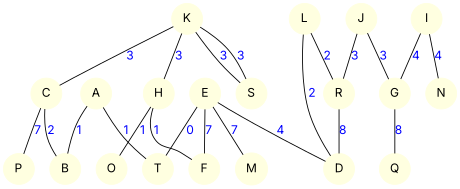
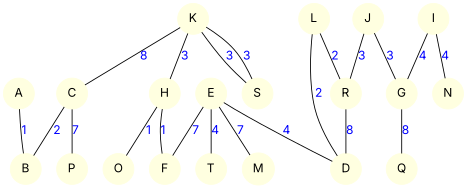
(130, 56) -> (144, 56)
(191, 131) -> (215, 131)
(122, 135) -> none
